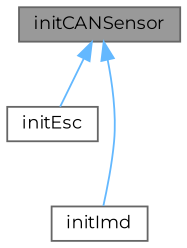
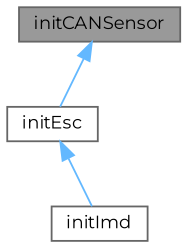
(115, 133) -> (80, 182)
